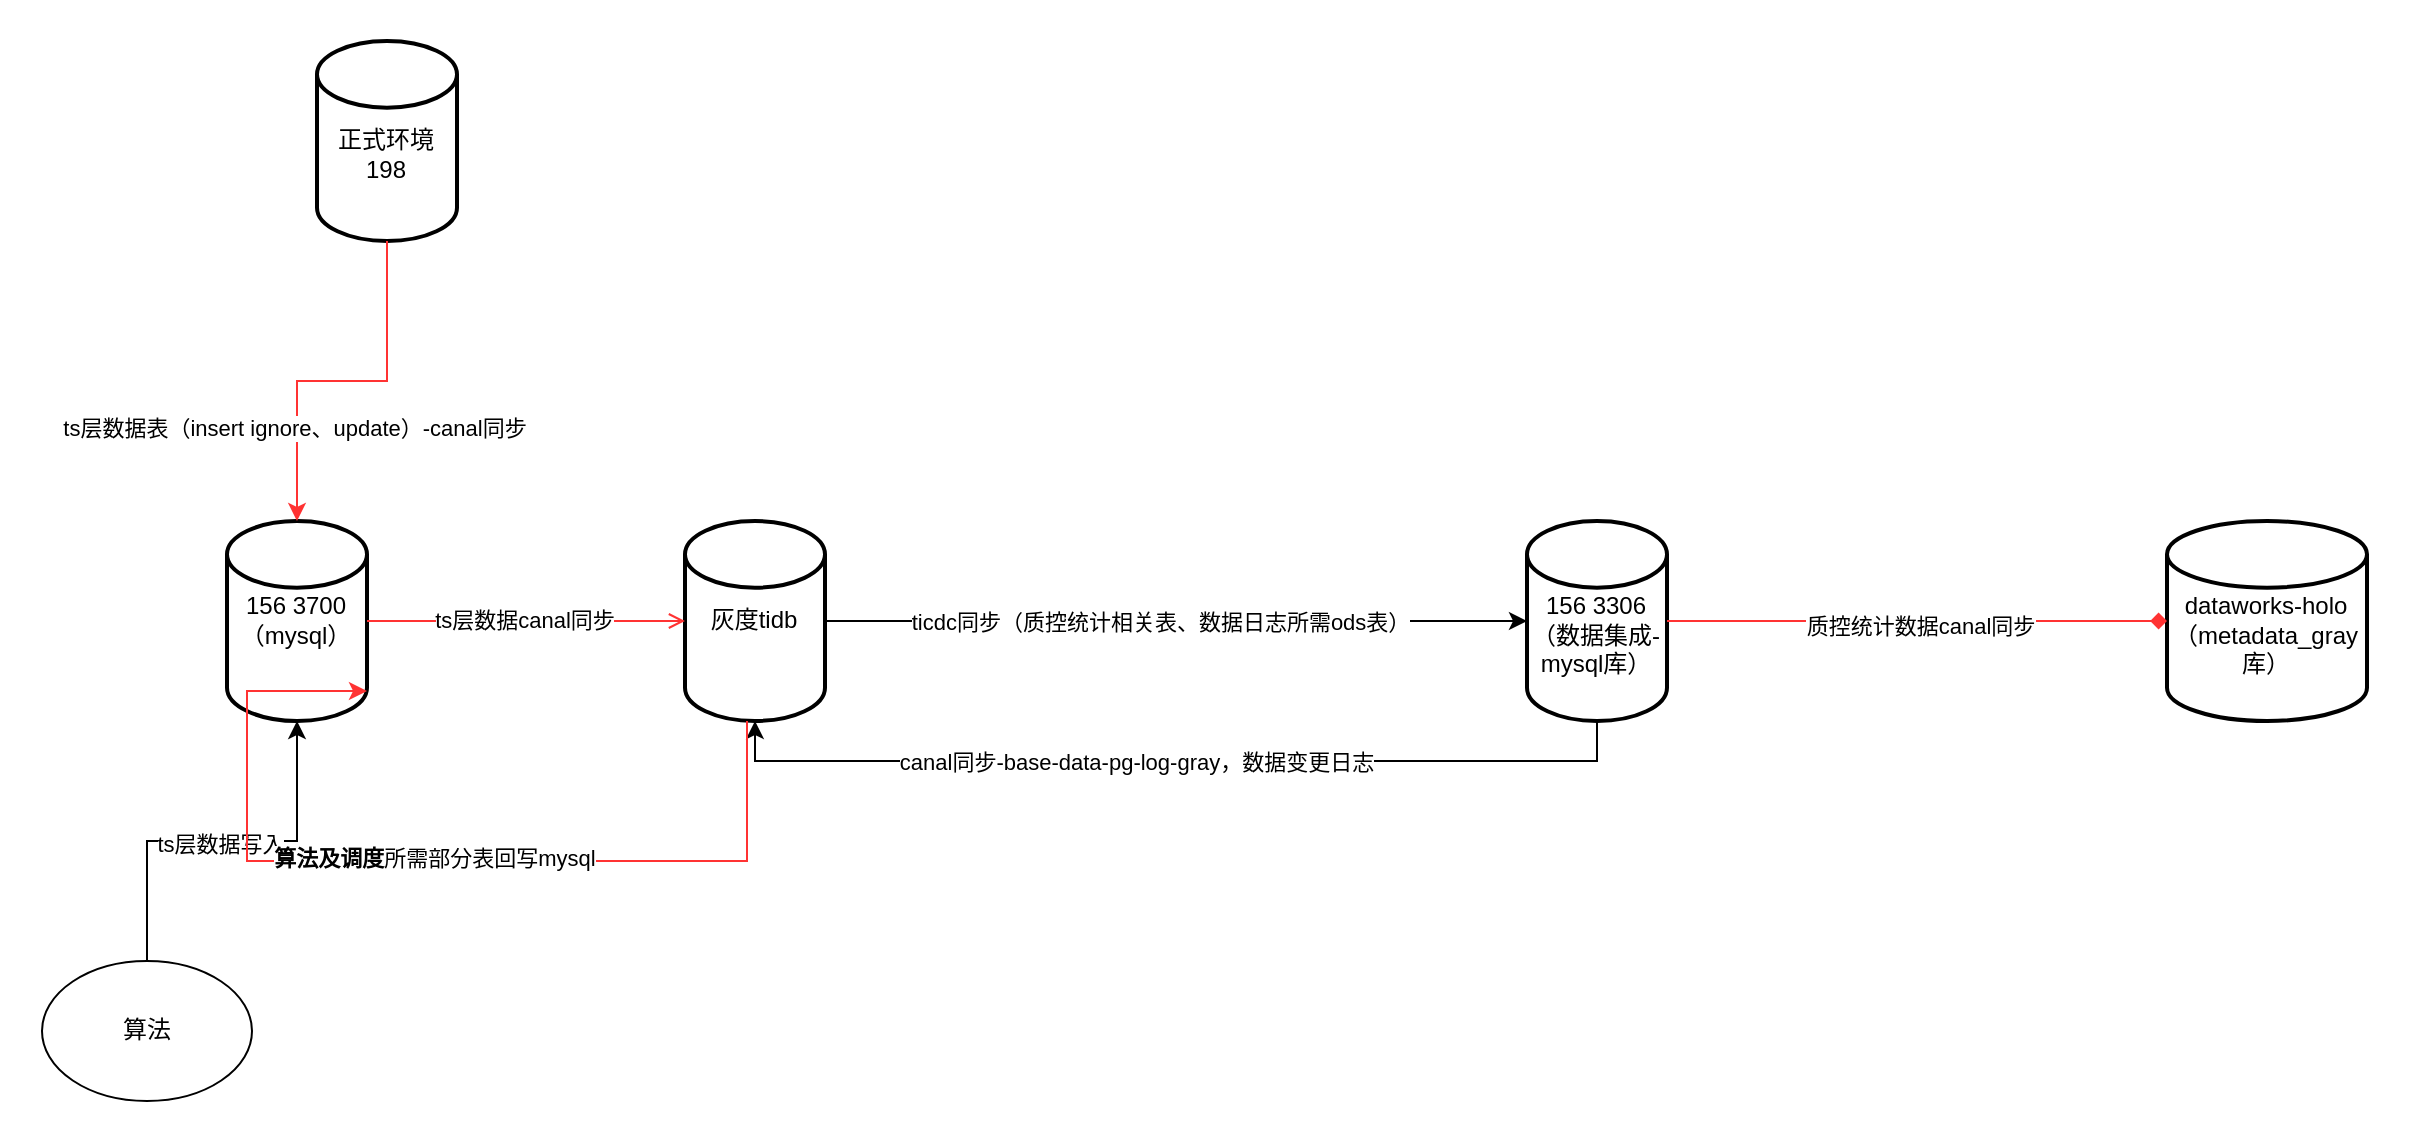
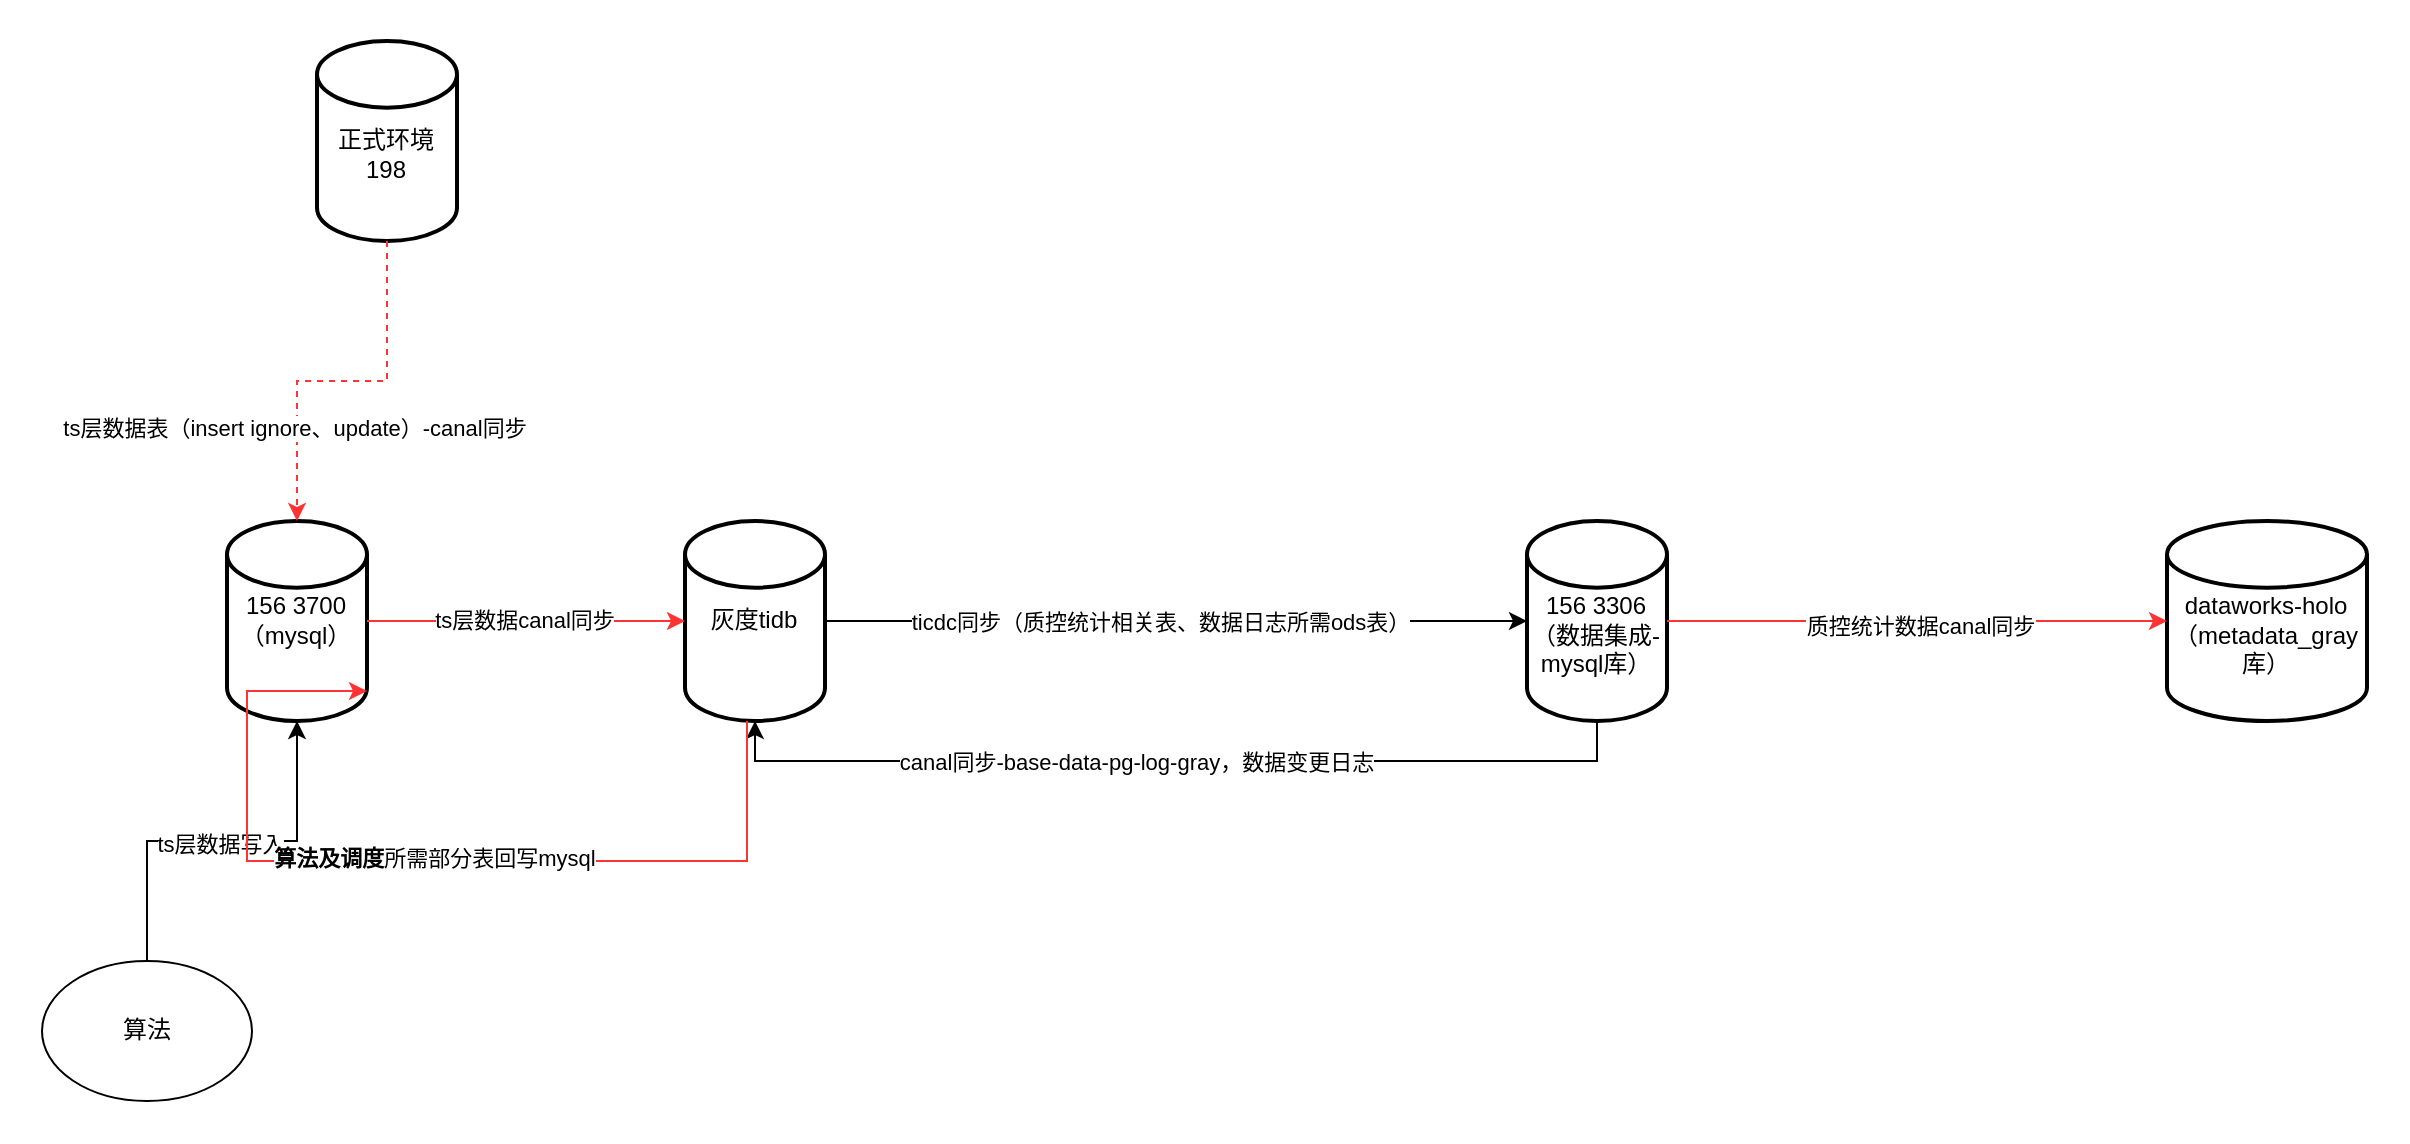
(387, 374) -> (387, 374)
(673, 621) -> (670, 621)
(2150, 621) -> (2151, 621)
